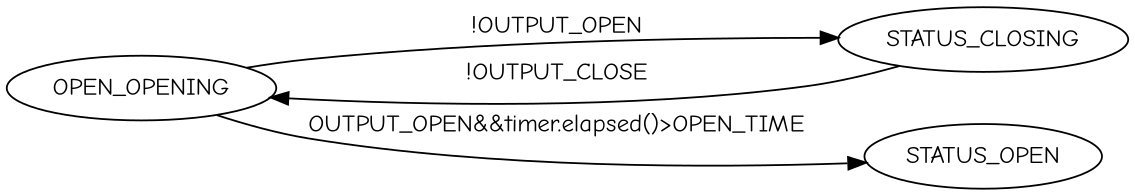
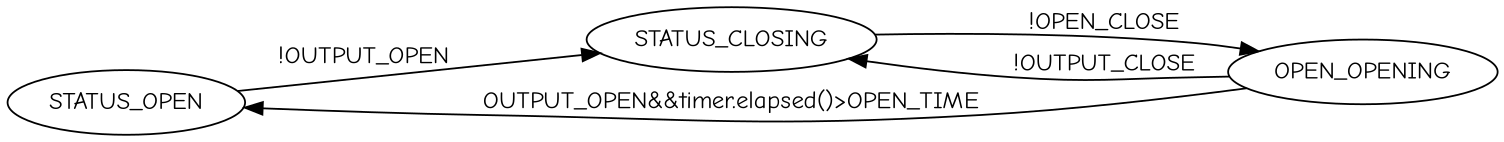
(557, 26) -> (1105, 64)
none -> (410, 73)
(557, 73) -> (1105, 22)
